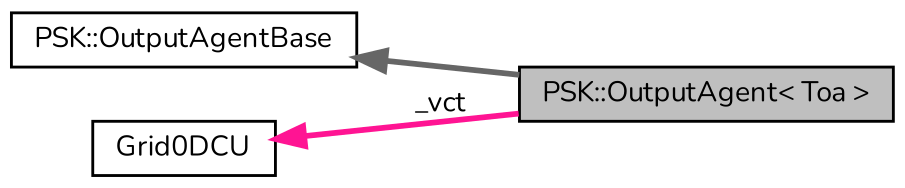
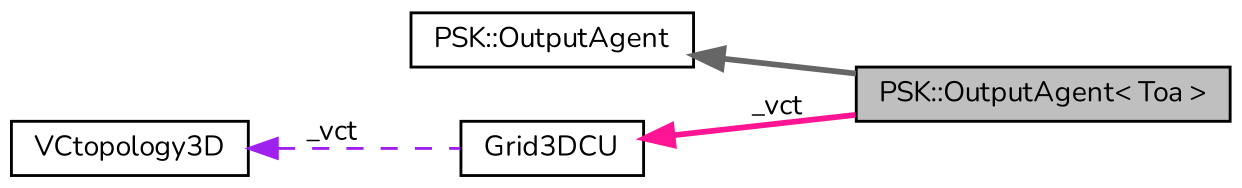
(184, 40) -> (552, 40)
none -> (130, 148)
(184, 148) -> (552, 148)
